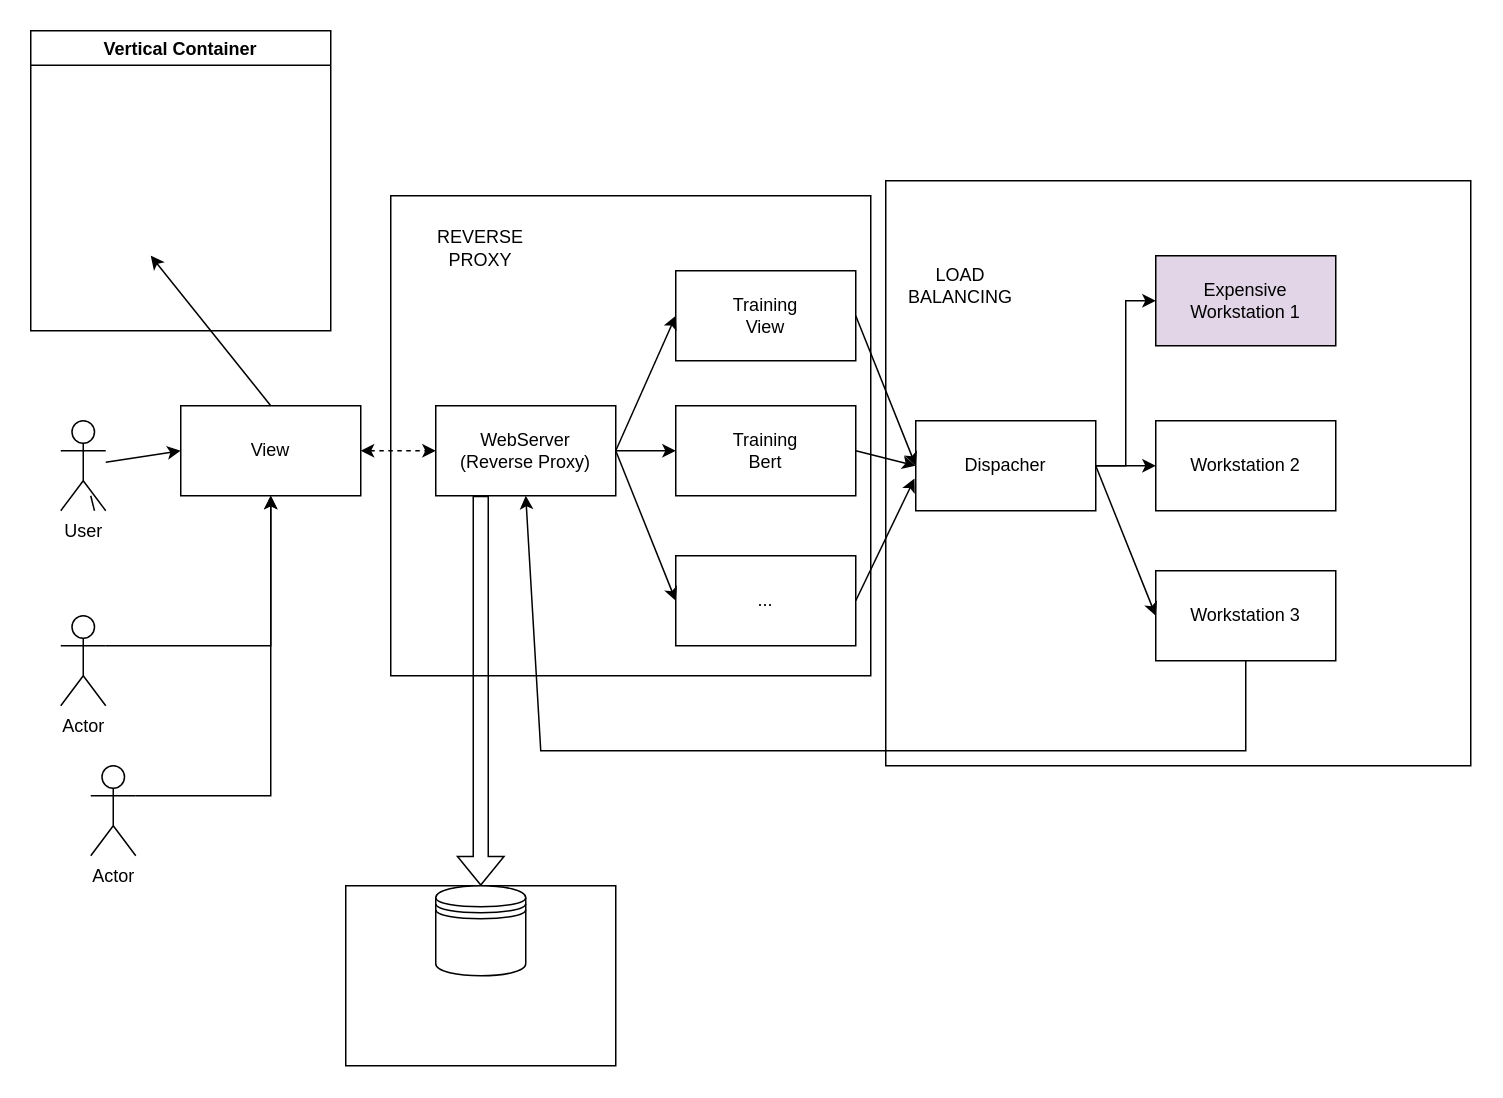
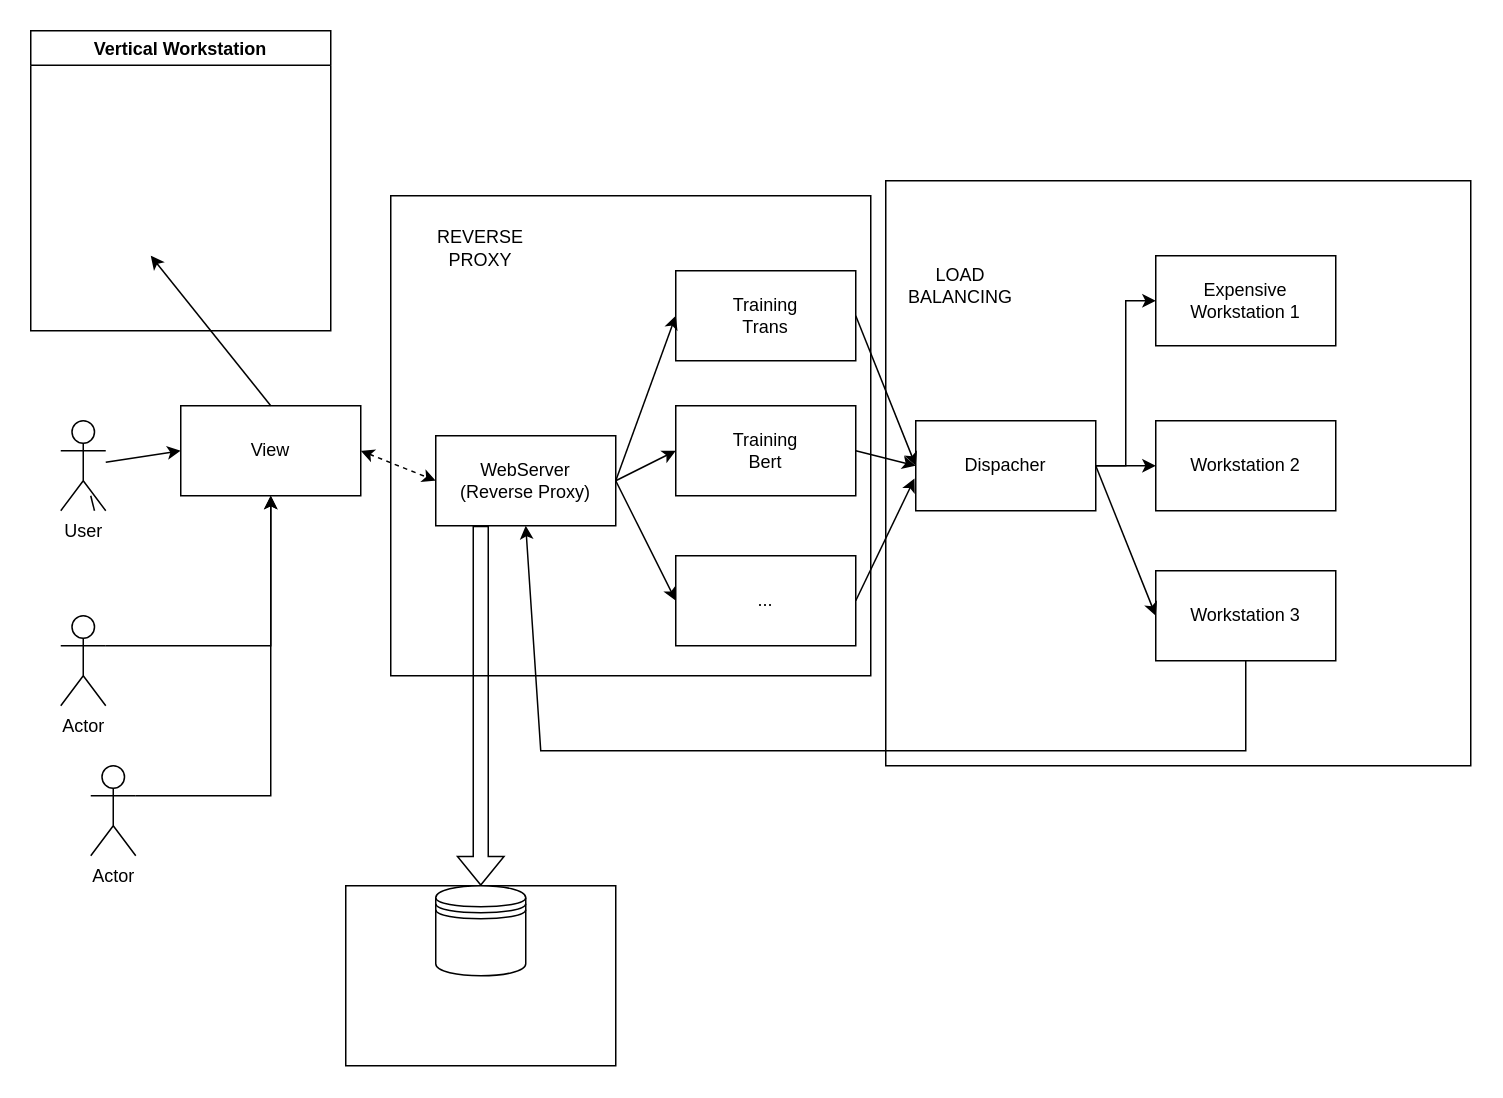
(180, 49) -> (180, 49)
(1246, 301) -> (1246, 301)
(766, 316) -> (766, 316)
(526, 451) -> (526, 481)
